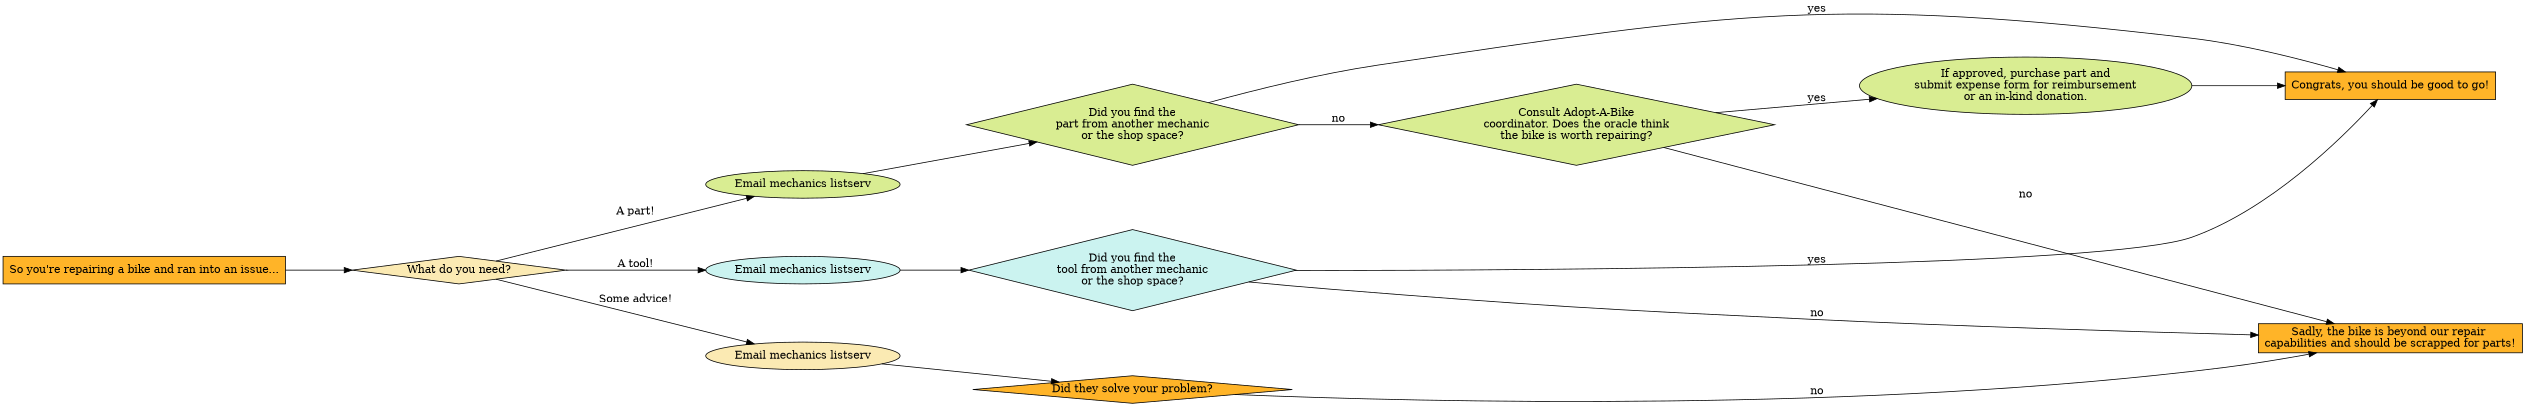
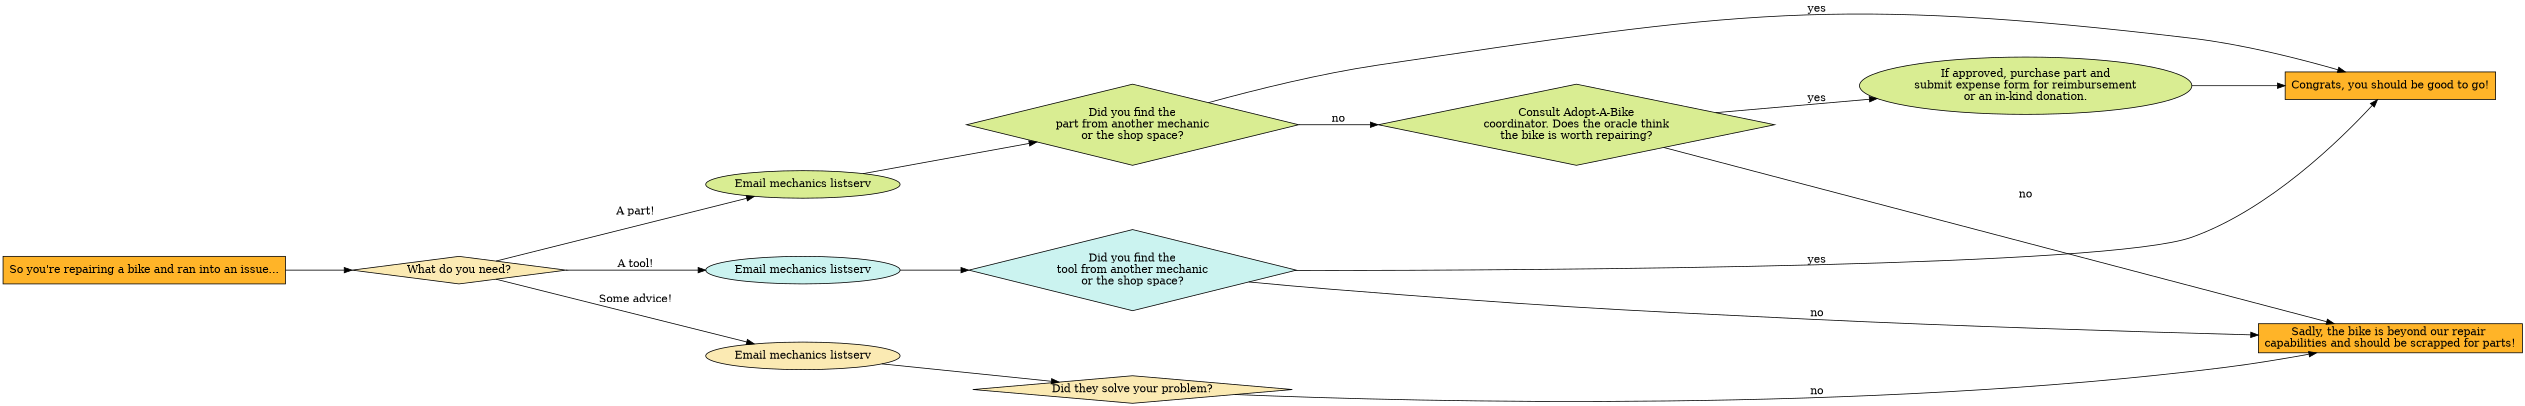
(1133, 390) -> (1133, 390)
